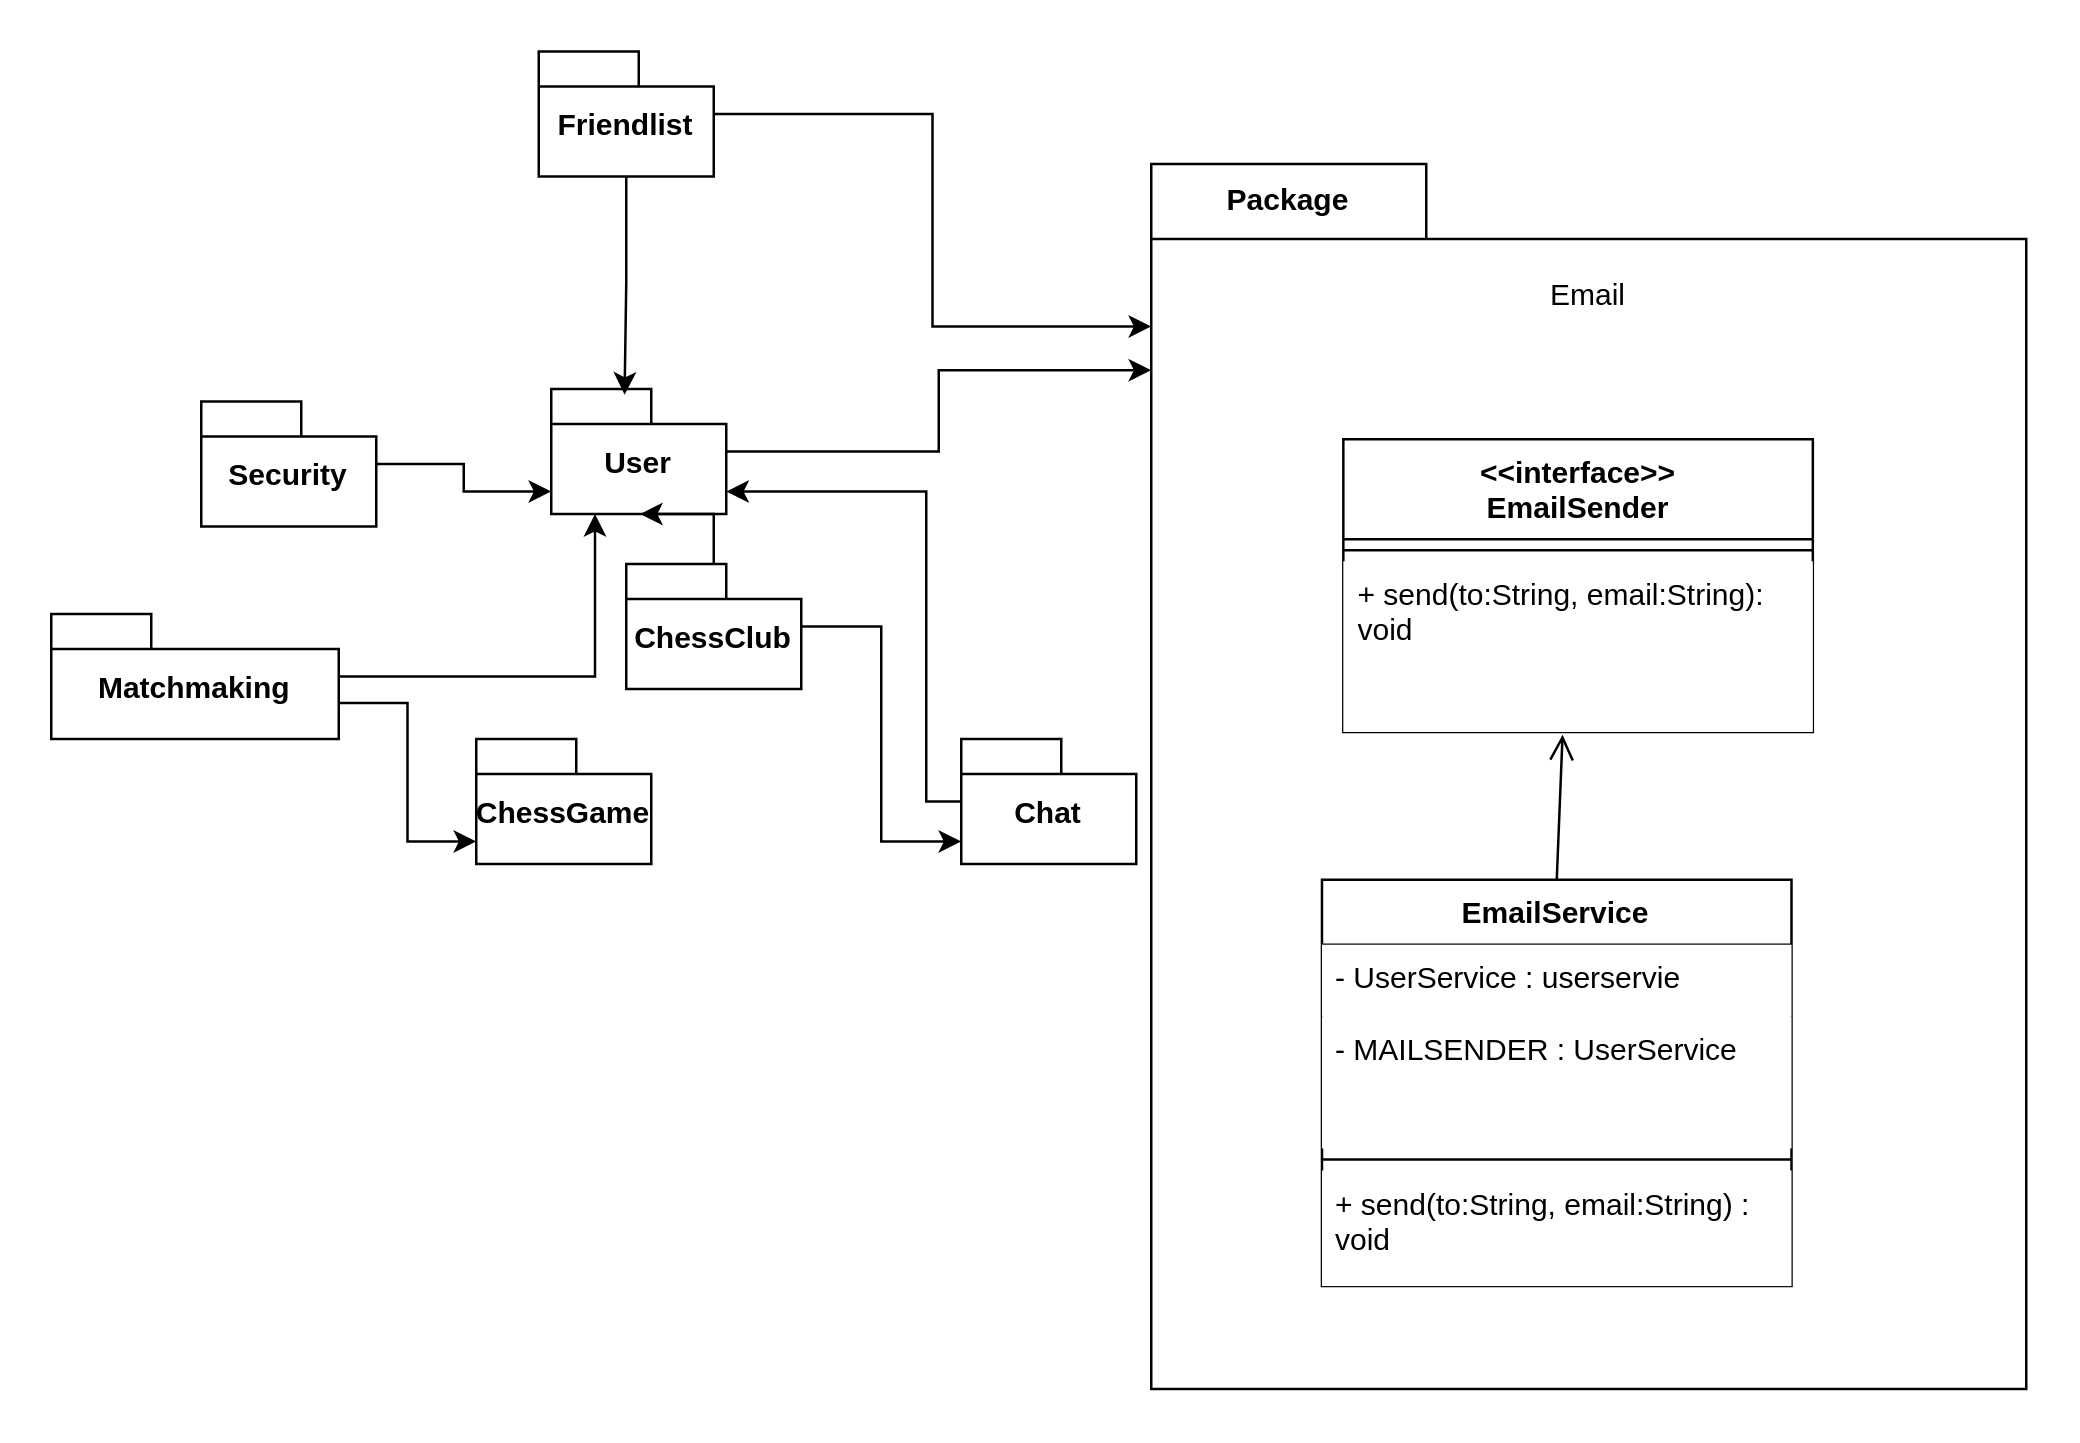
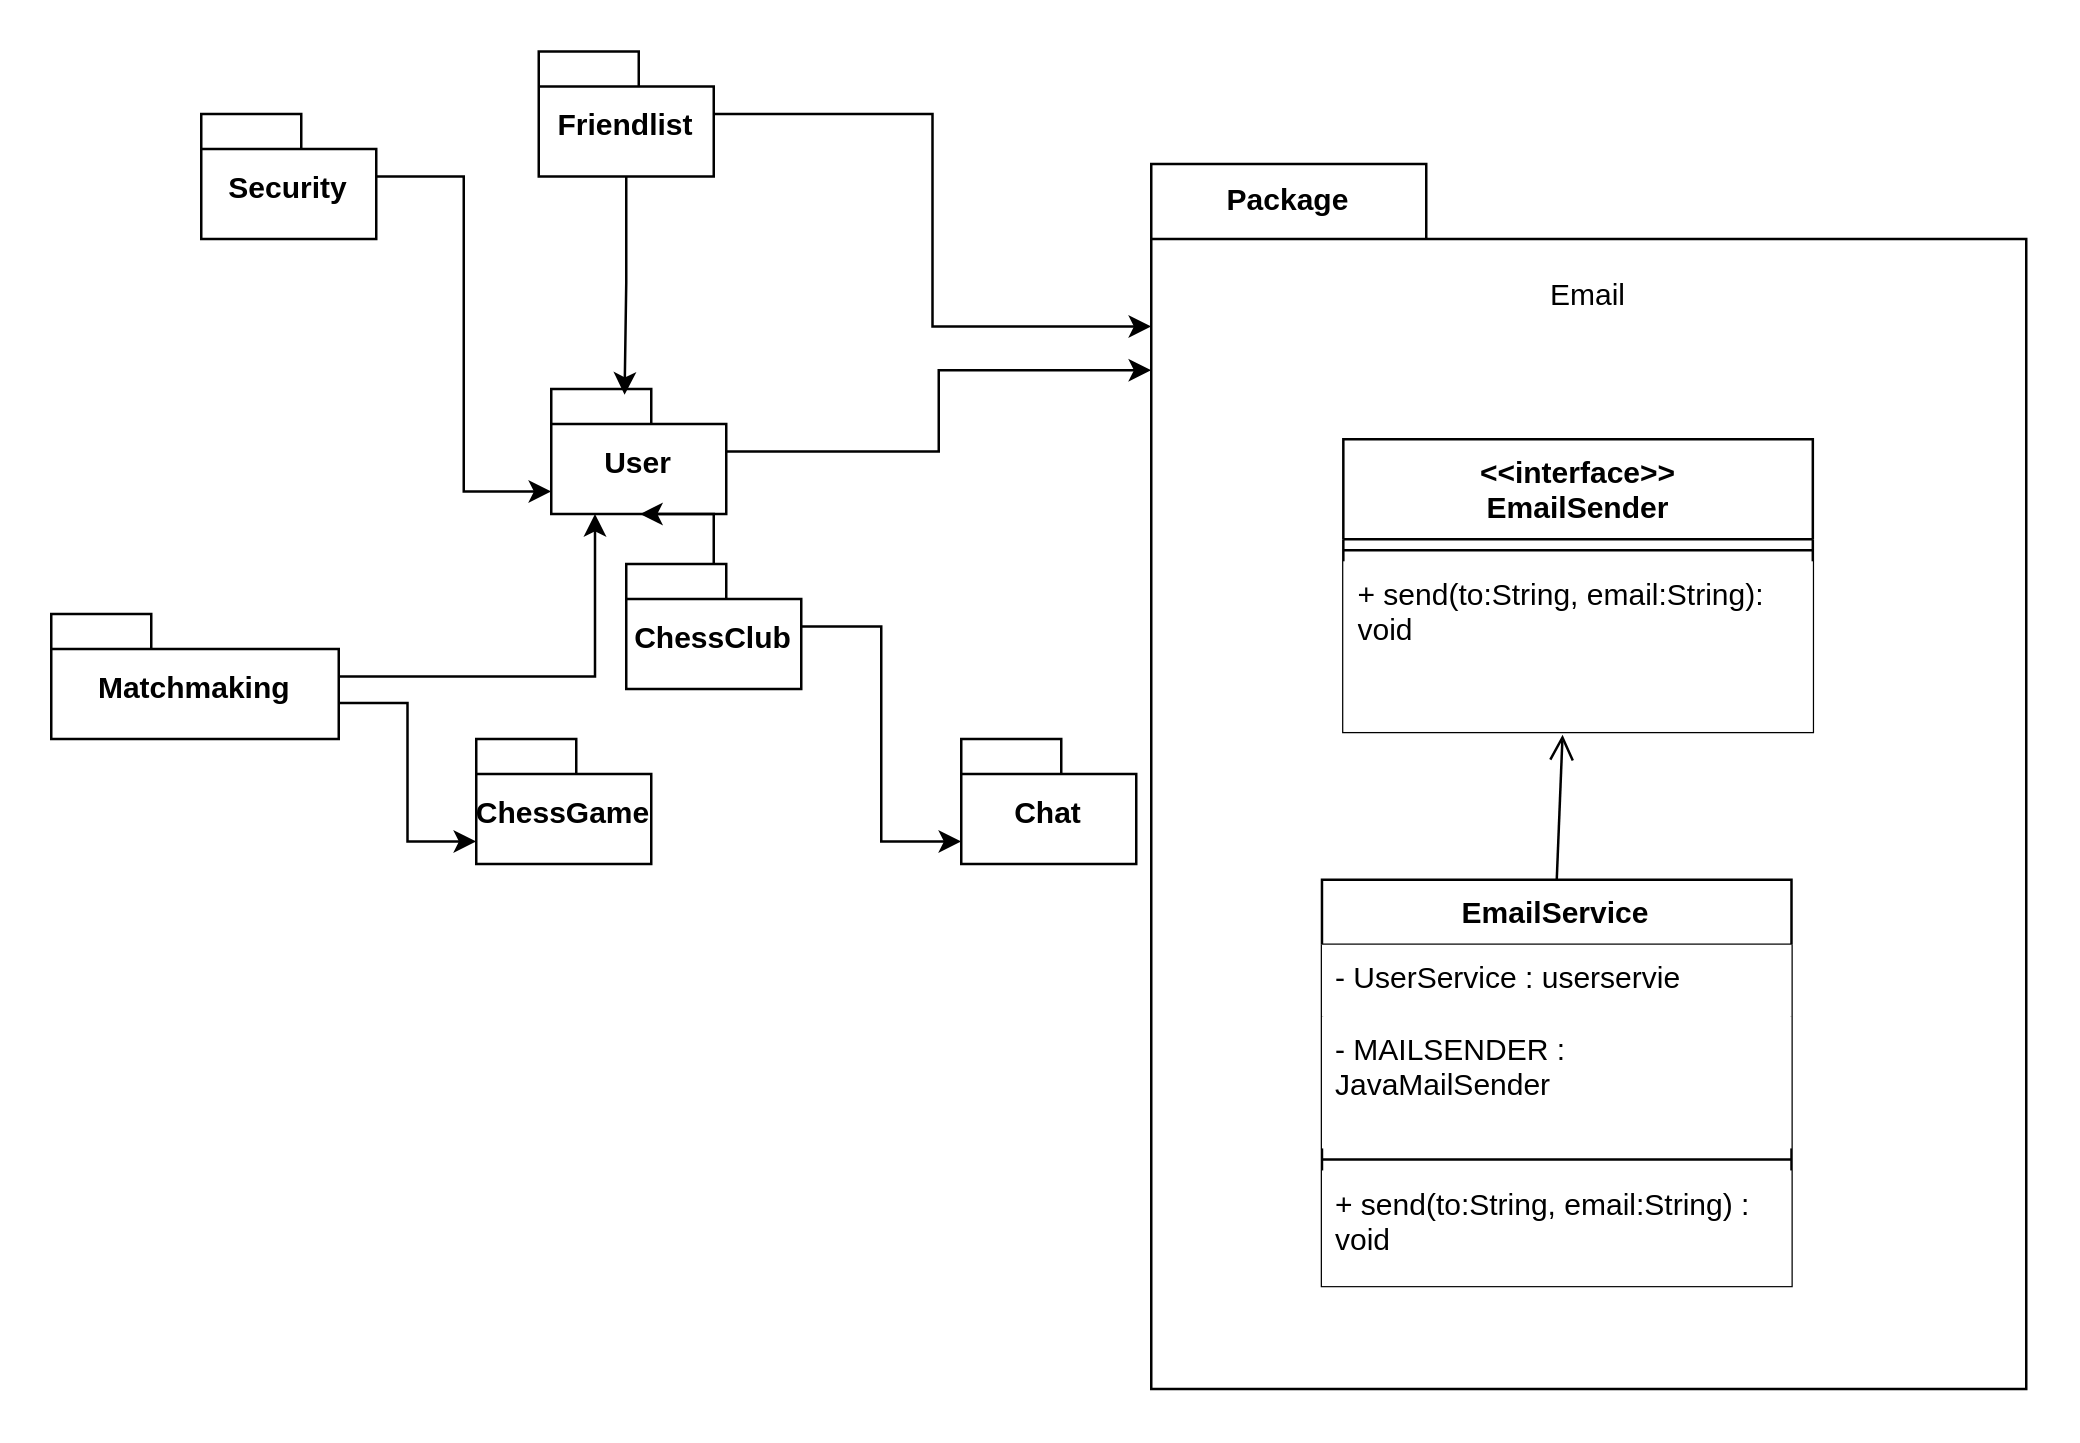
(289, 464) -> (289, 176)
(926, 572) -> none
(1535, 1052) -> (1556, 1052)
